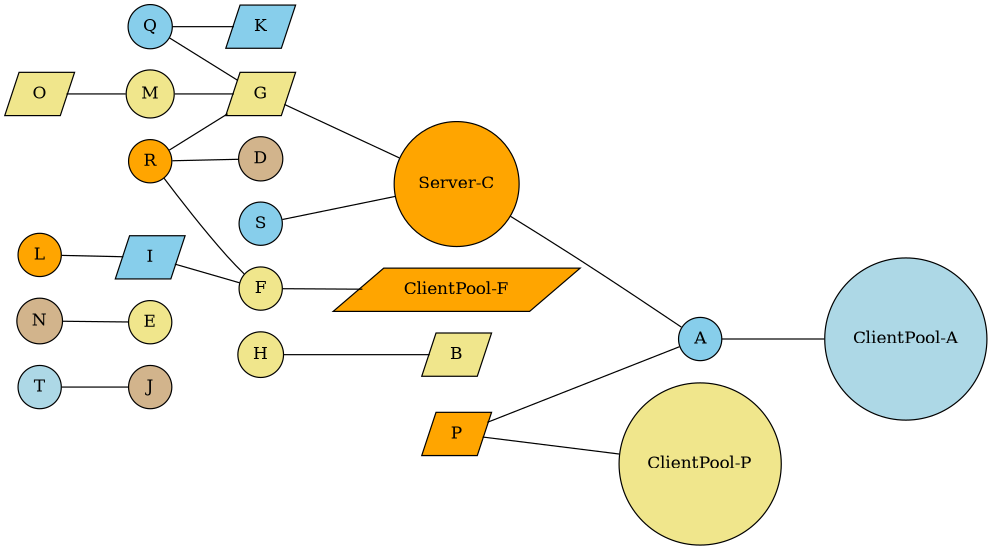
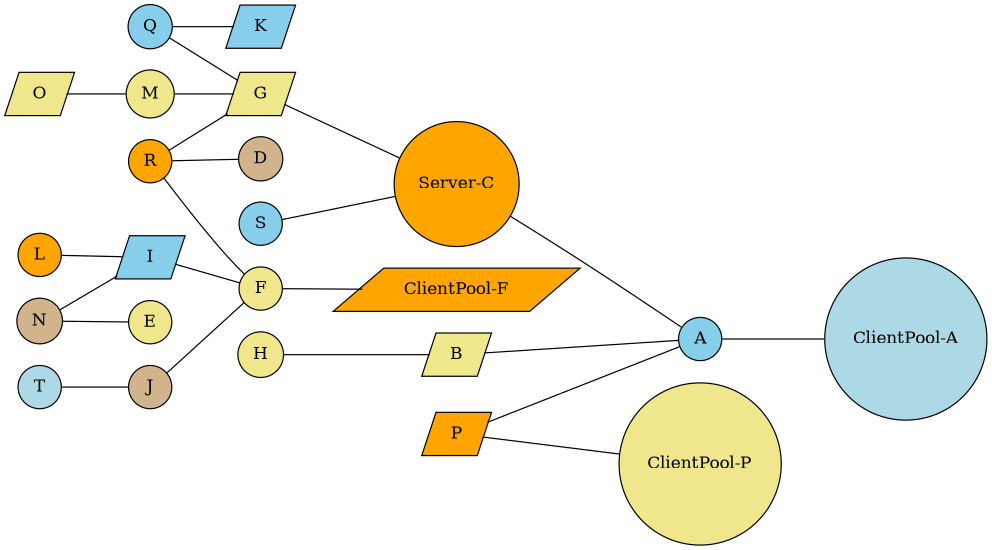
none -> (88, 293)
none -> (205, 338)
none -> (581, 347)
